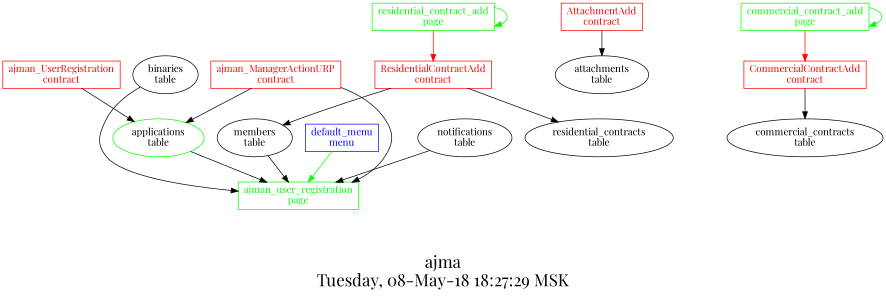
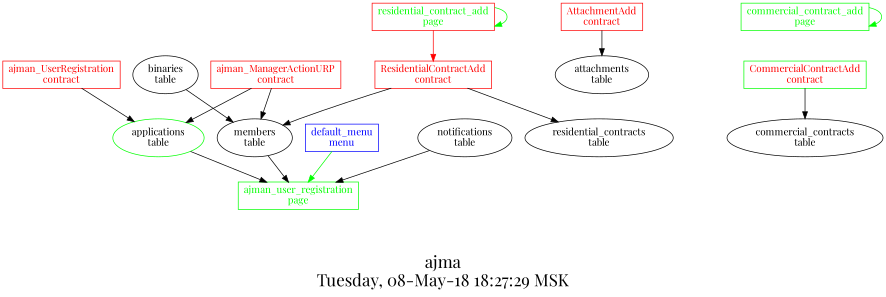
(433, 17) -> (433, 17)
(805, 42) -> none
(805, 75) -> (805, 75)
(390, 128) -> (267, 100)
(124, 169) -> (207, 104)
